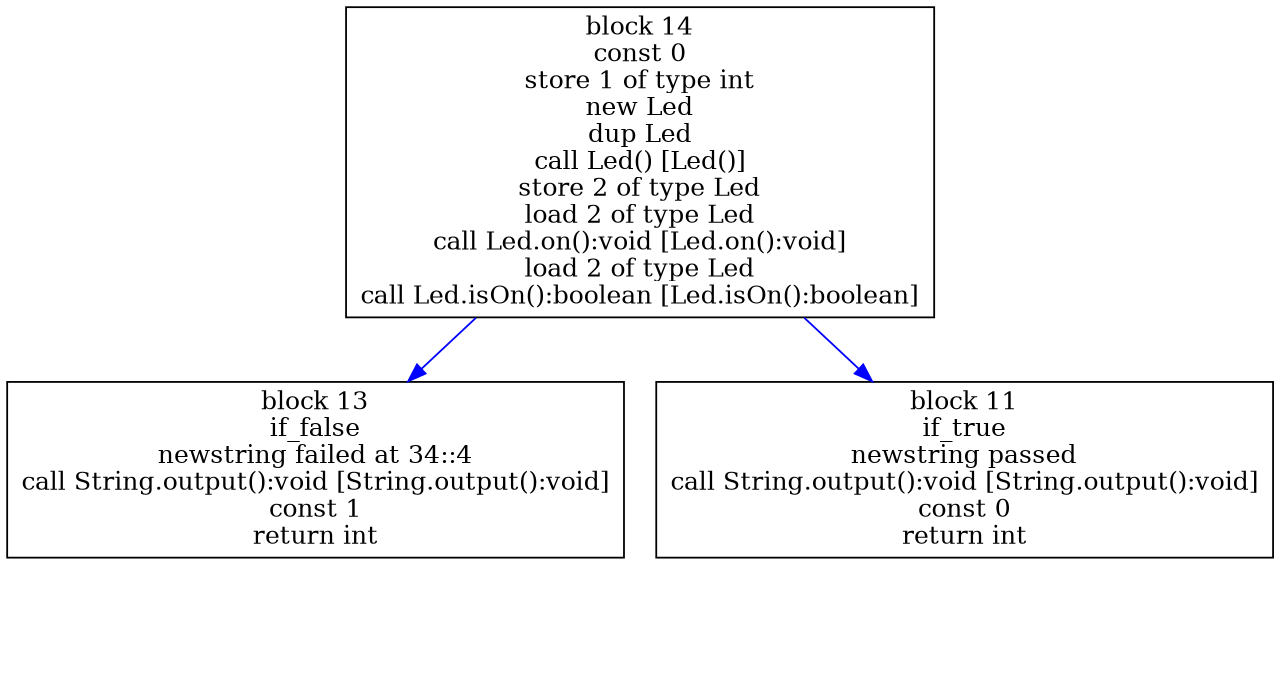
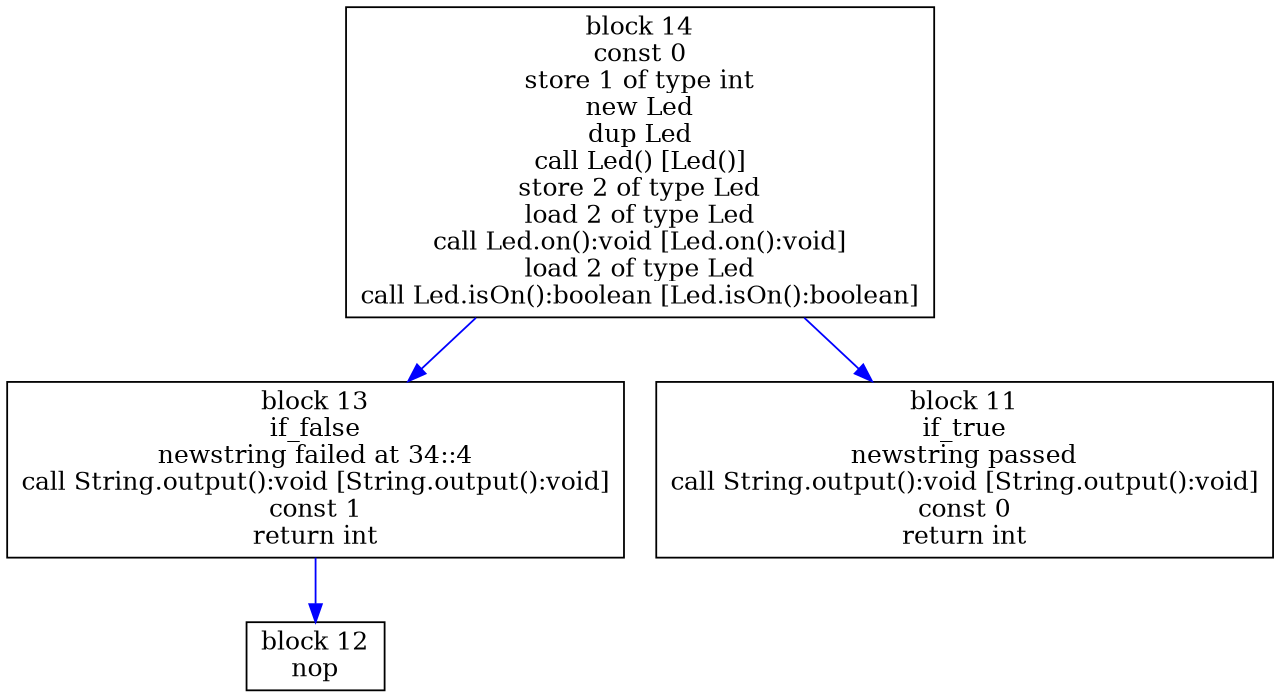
none -> (316, 656)
